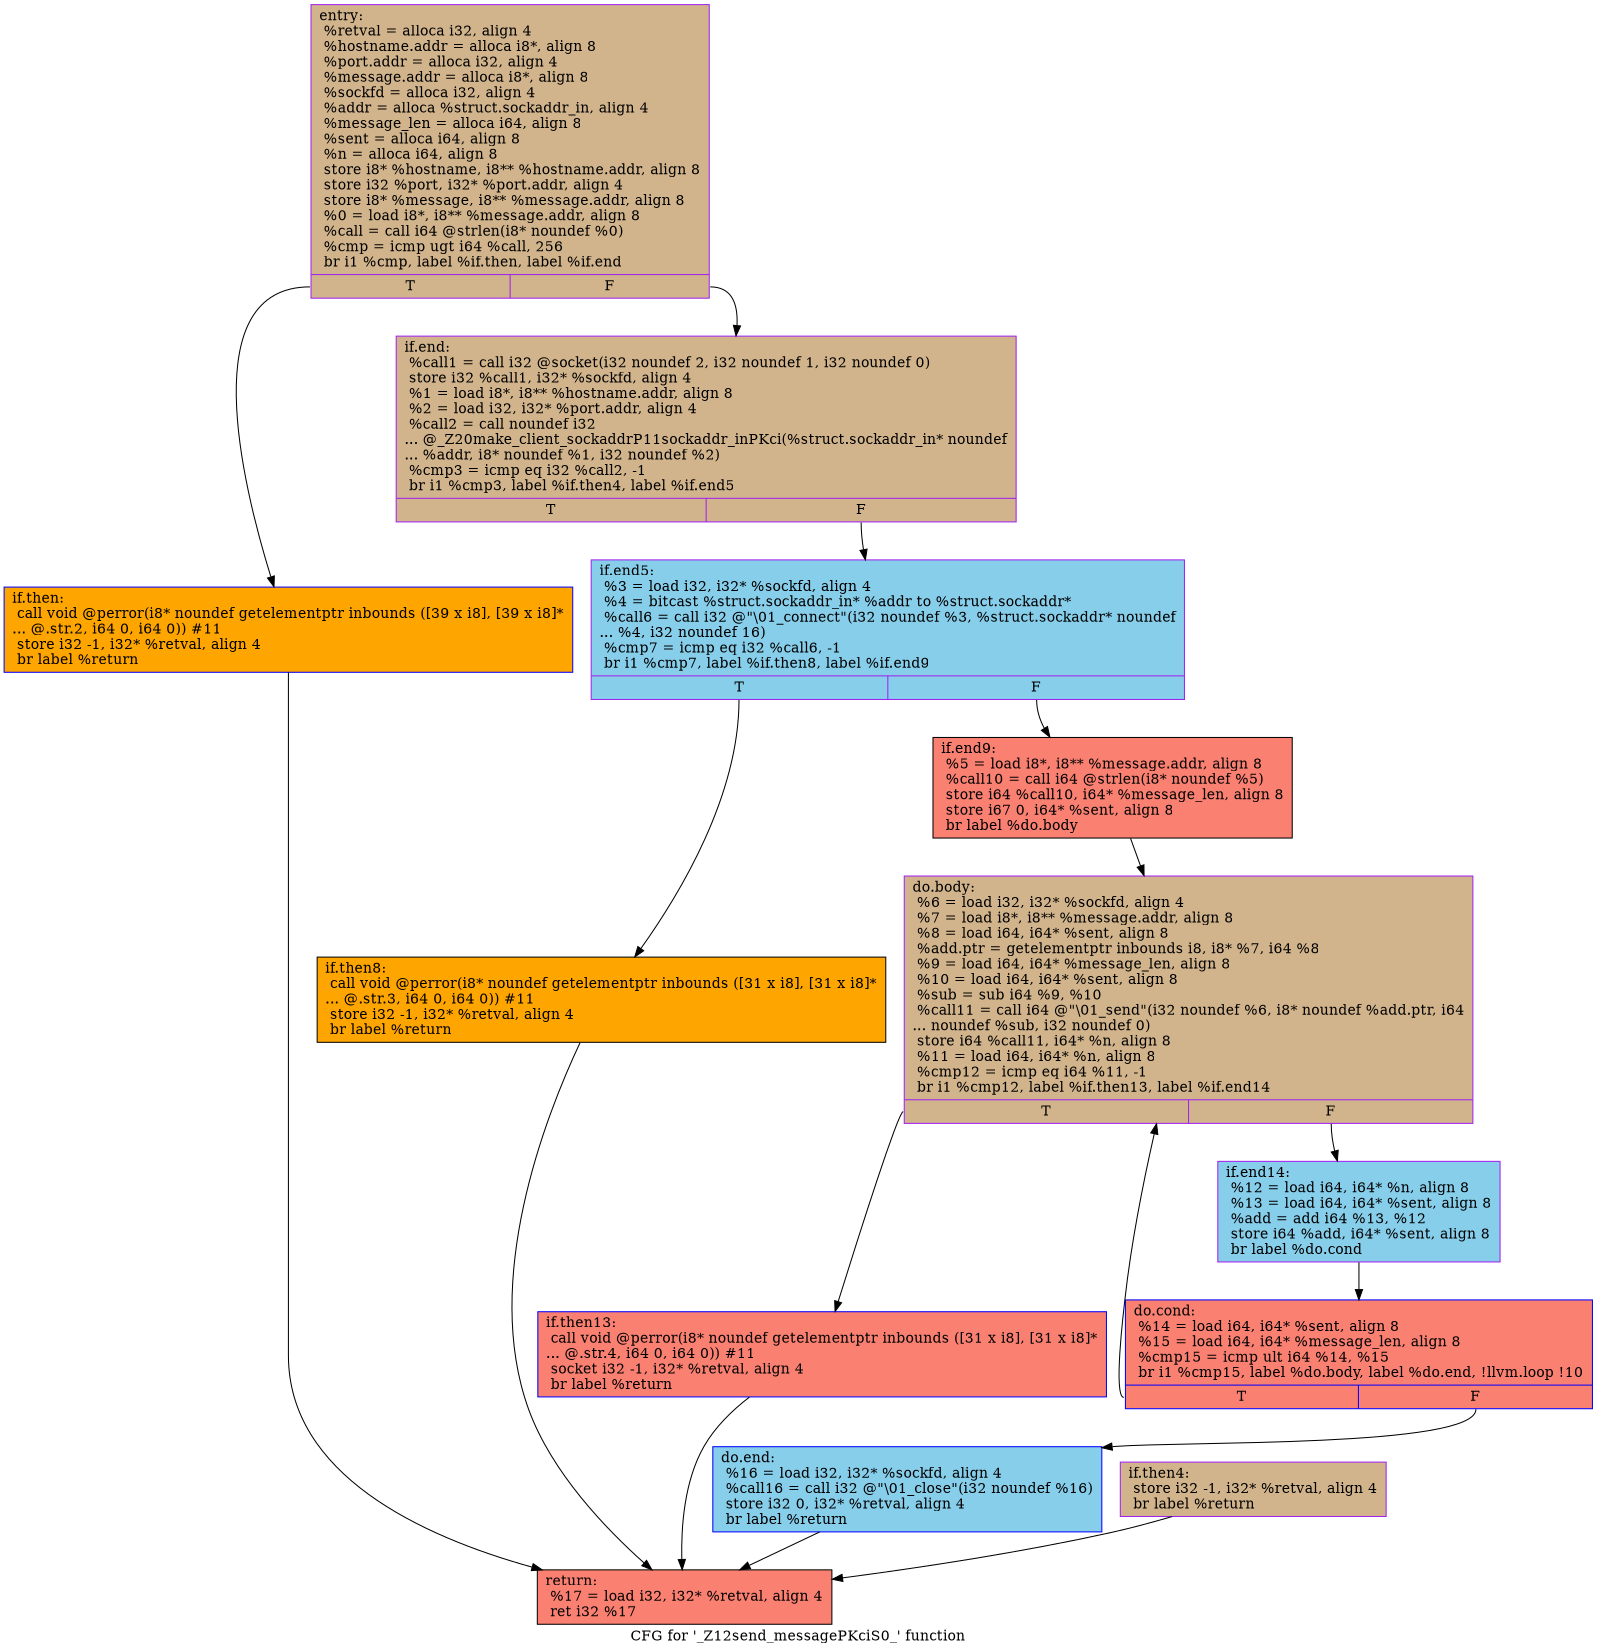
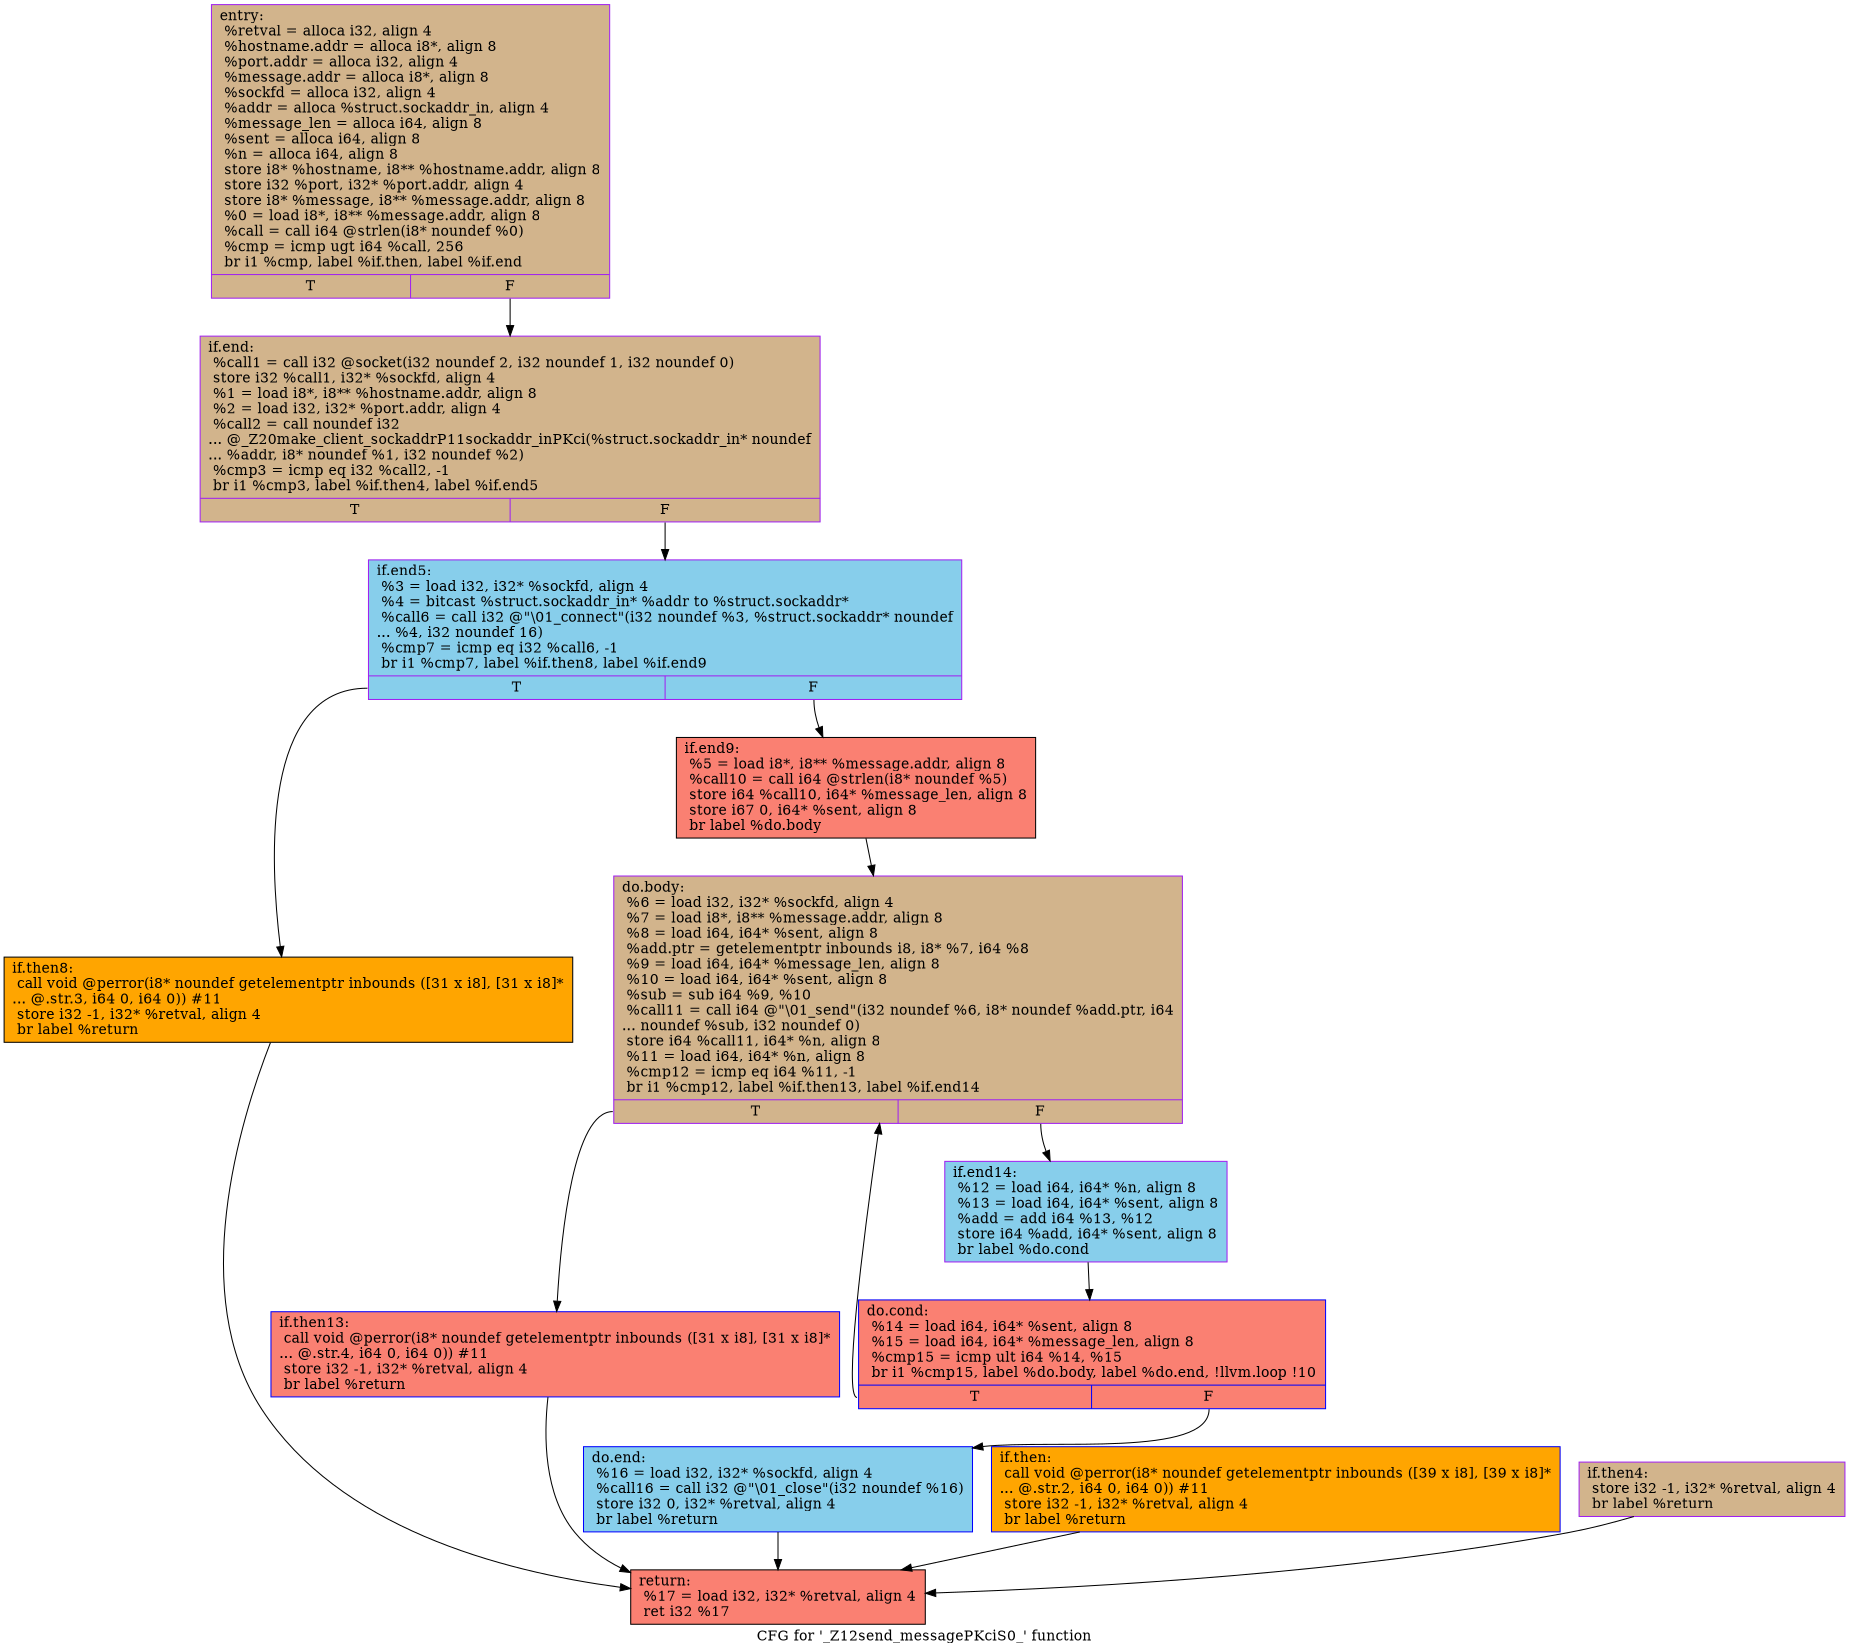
(238, 414) -> none
(675, 1369) -> (404, 1369)
